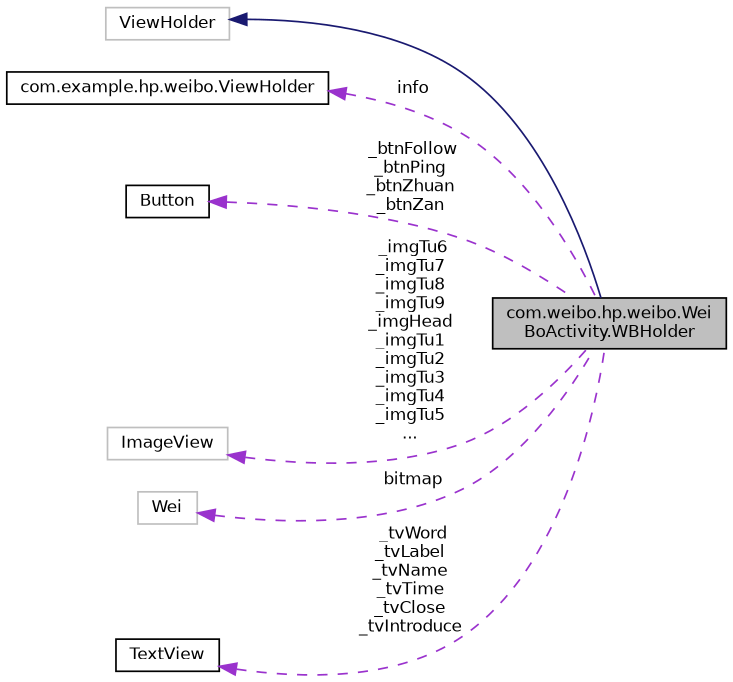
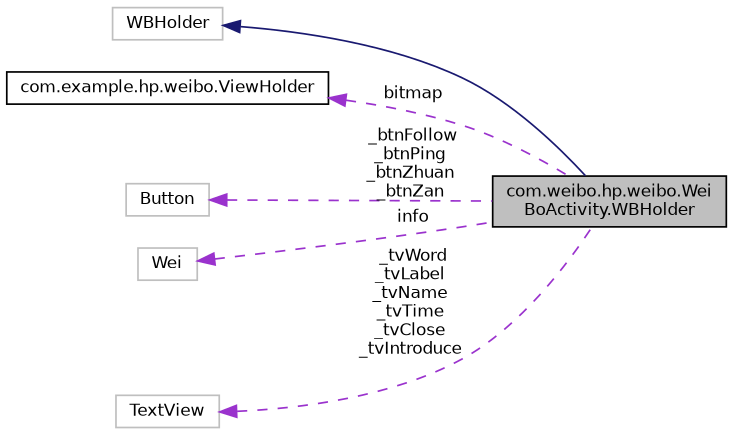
(168, 24) -> (168, 24)
(411, 89) -> (411, 94)
(168, 201) -> (168, 200)
(168, 444) -> none
(411, 480) -> (411, 218)
(168, 655) -> (168, 411)
